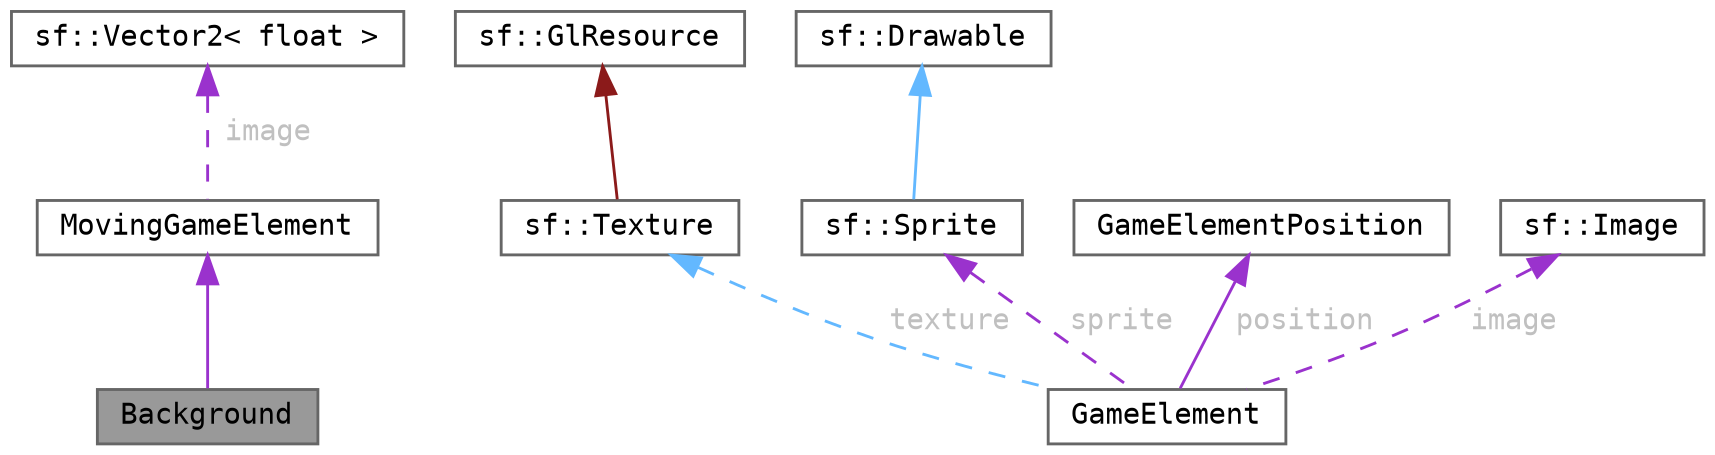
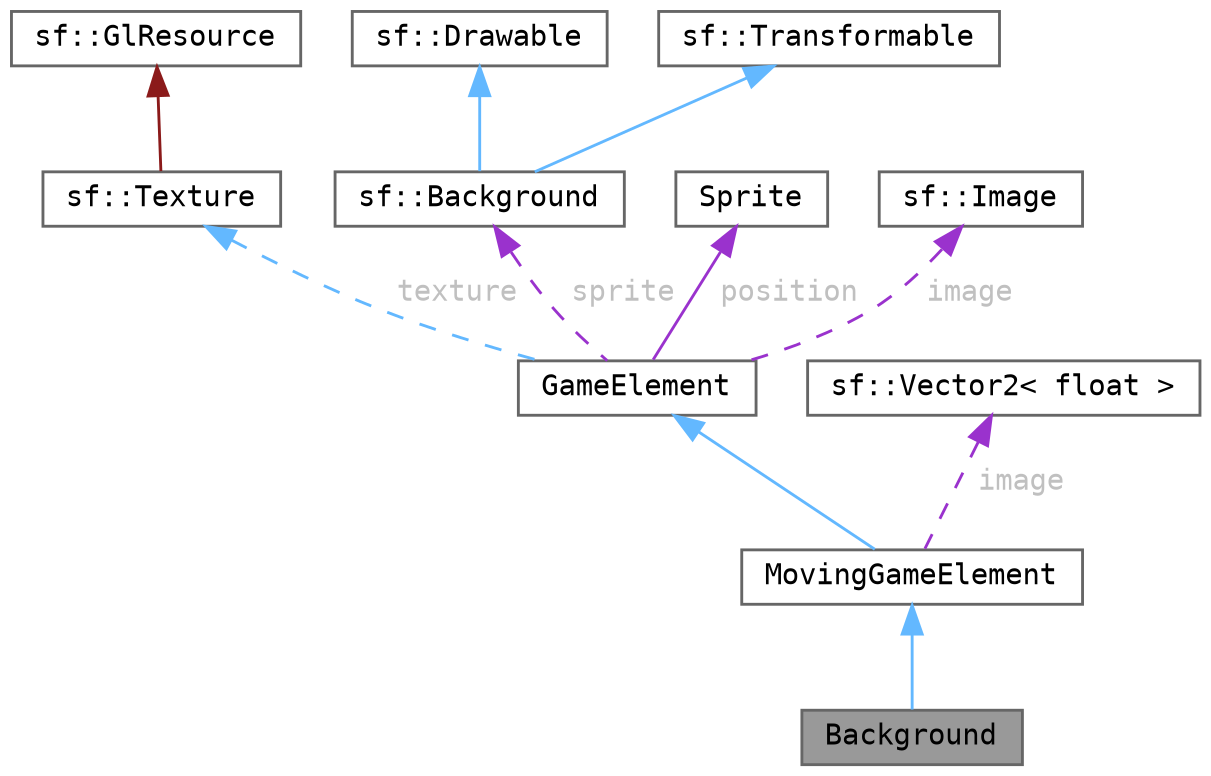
none -> (829, 39)
(912, 228) -> (480, 199)
(1262, 228) -> (752, 199)
(208, 337) -> (912, 672)
none -> (787, 491)
